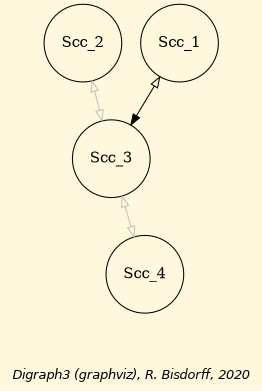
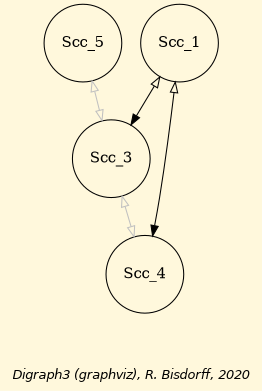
(83, 43) -> (83, 43)
none -> (165, 159)
